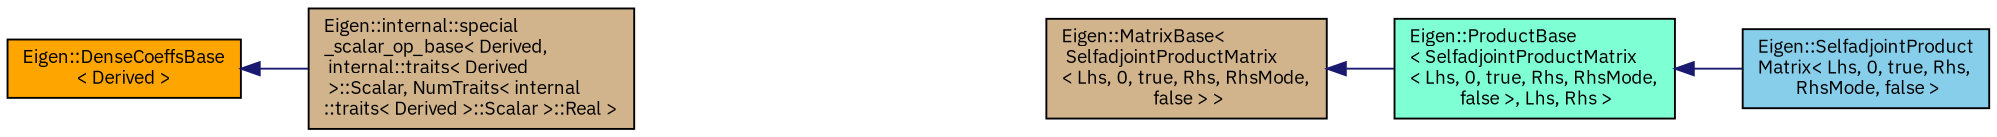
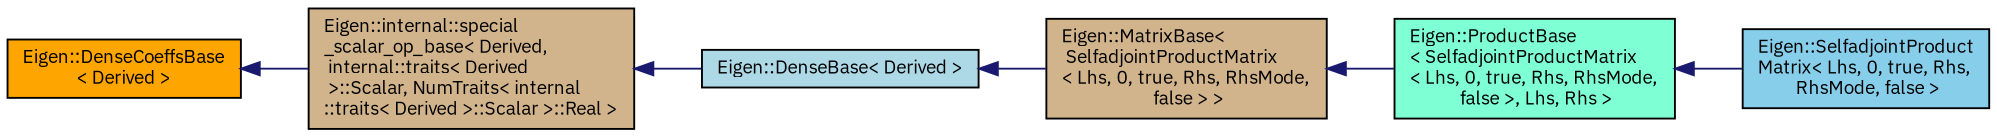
none -> (840, 69)
